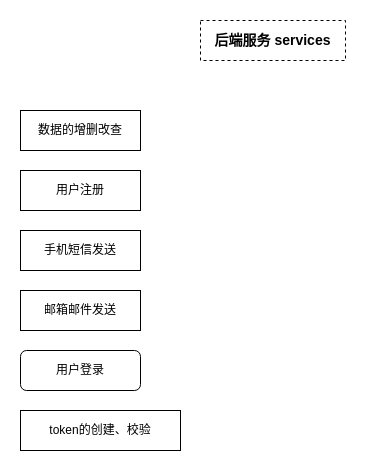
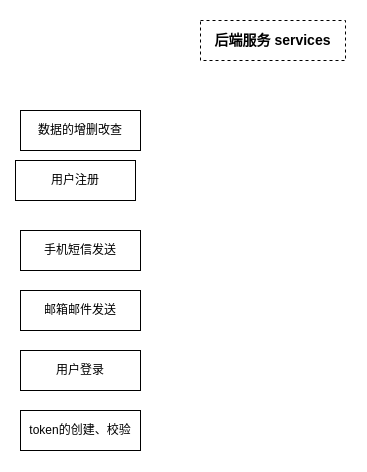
(81, 191) -> (76, 181)
(81, 371) -> (81, 371)
(101, 431) -> (81, 431)
